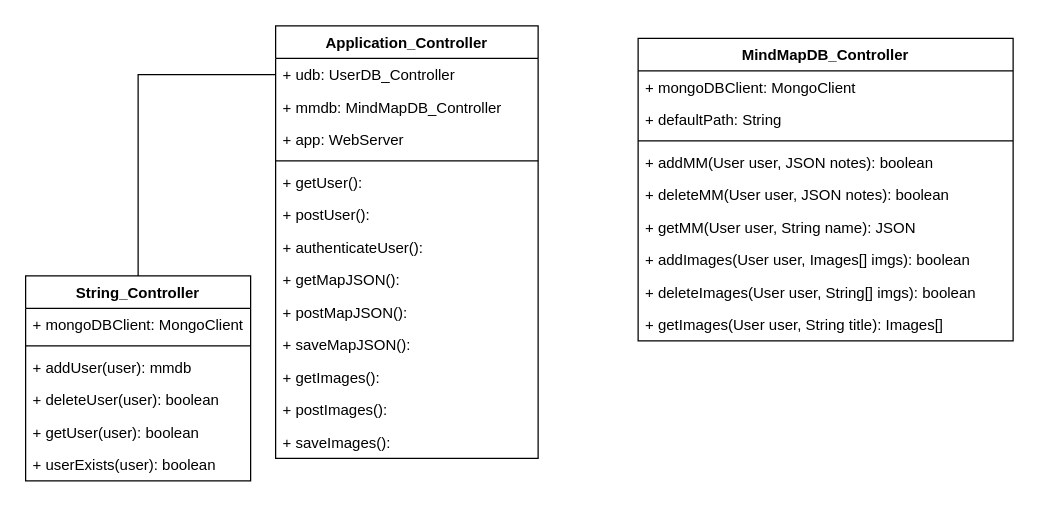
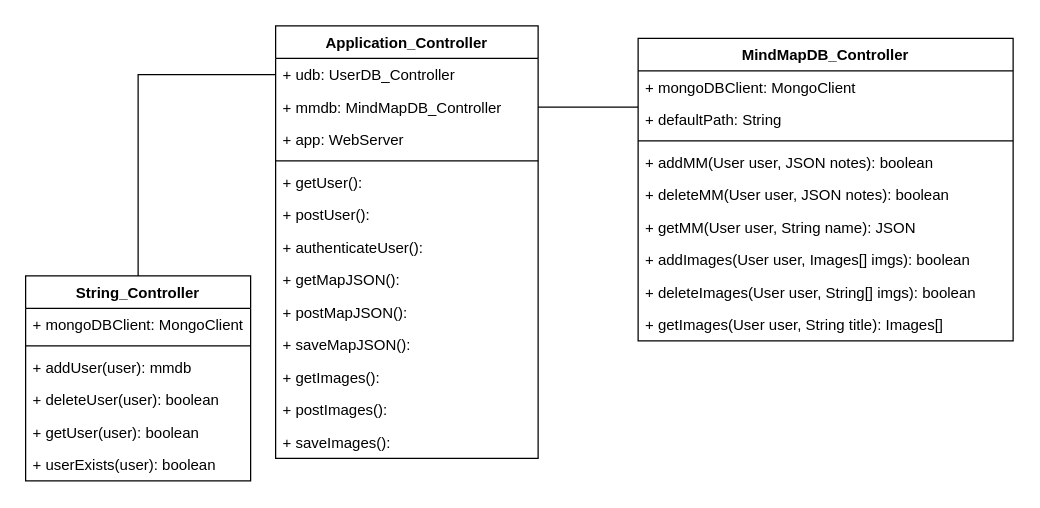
none -> (589, 107)
